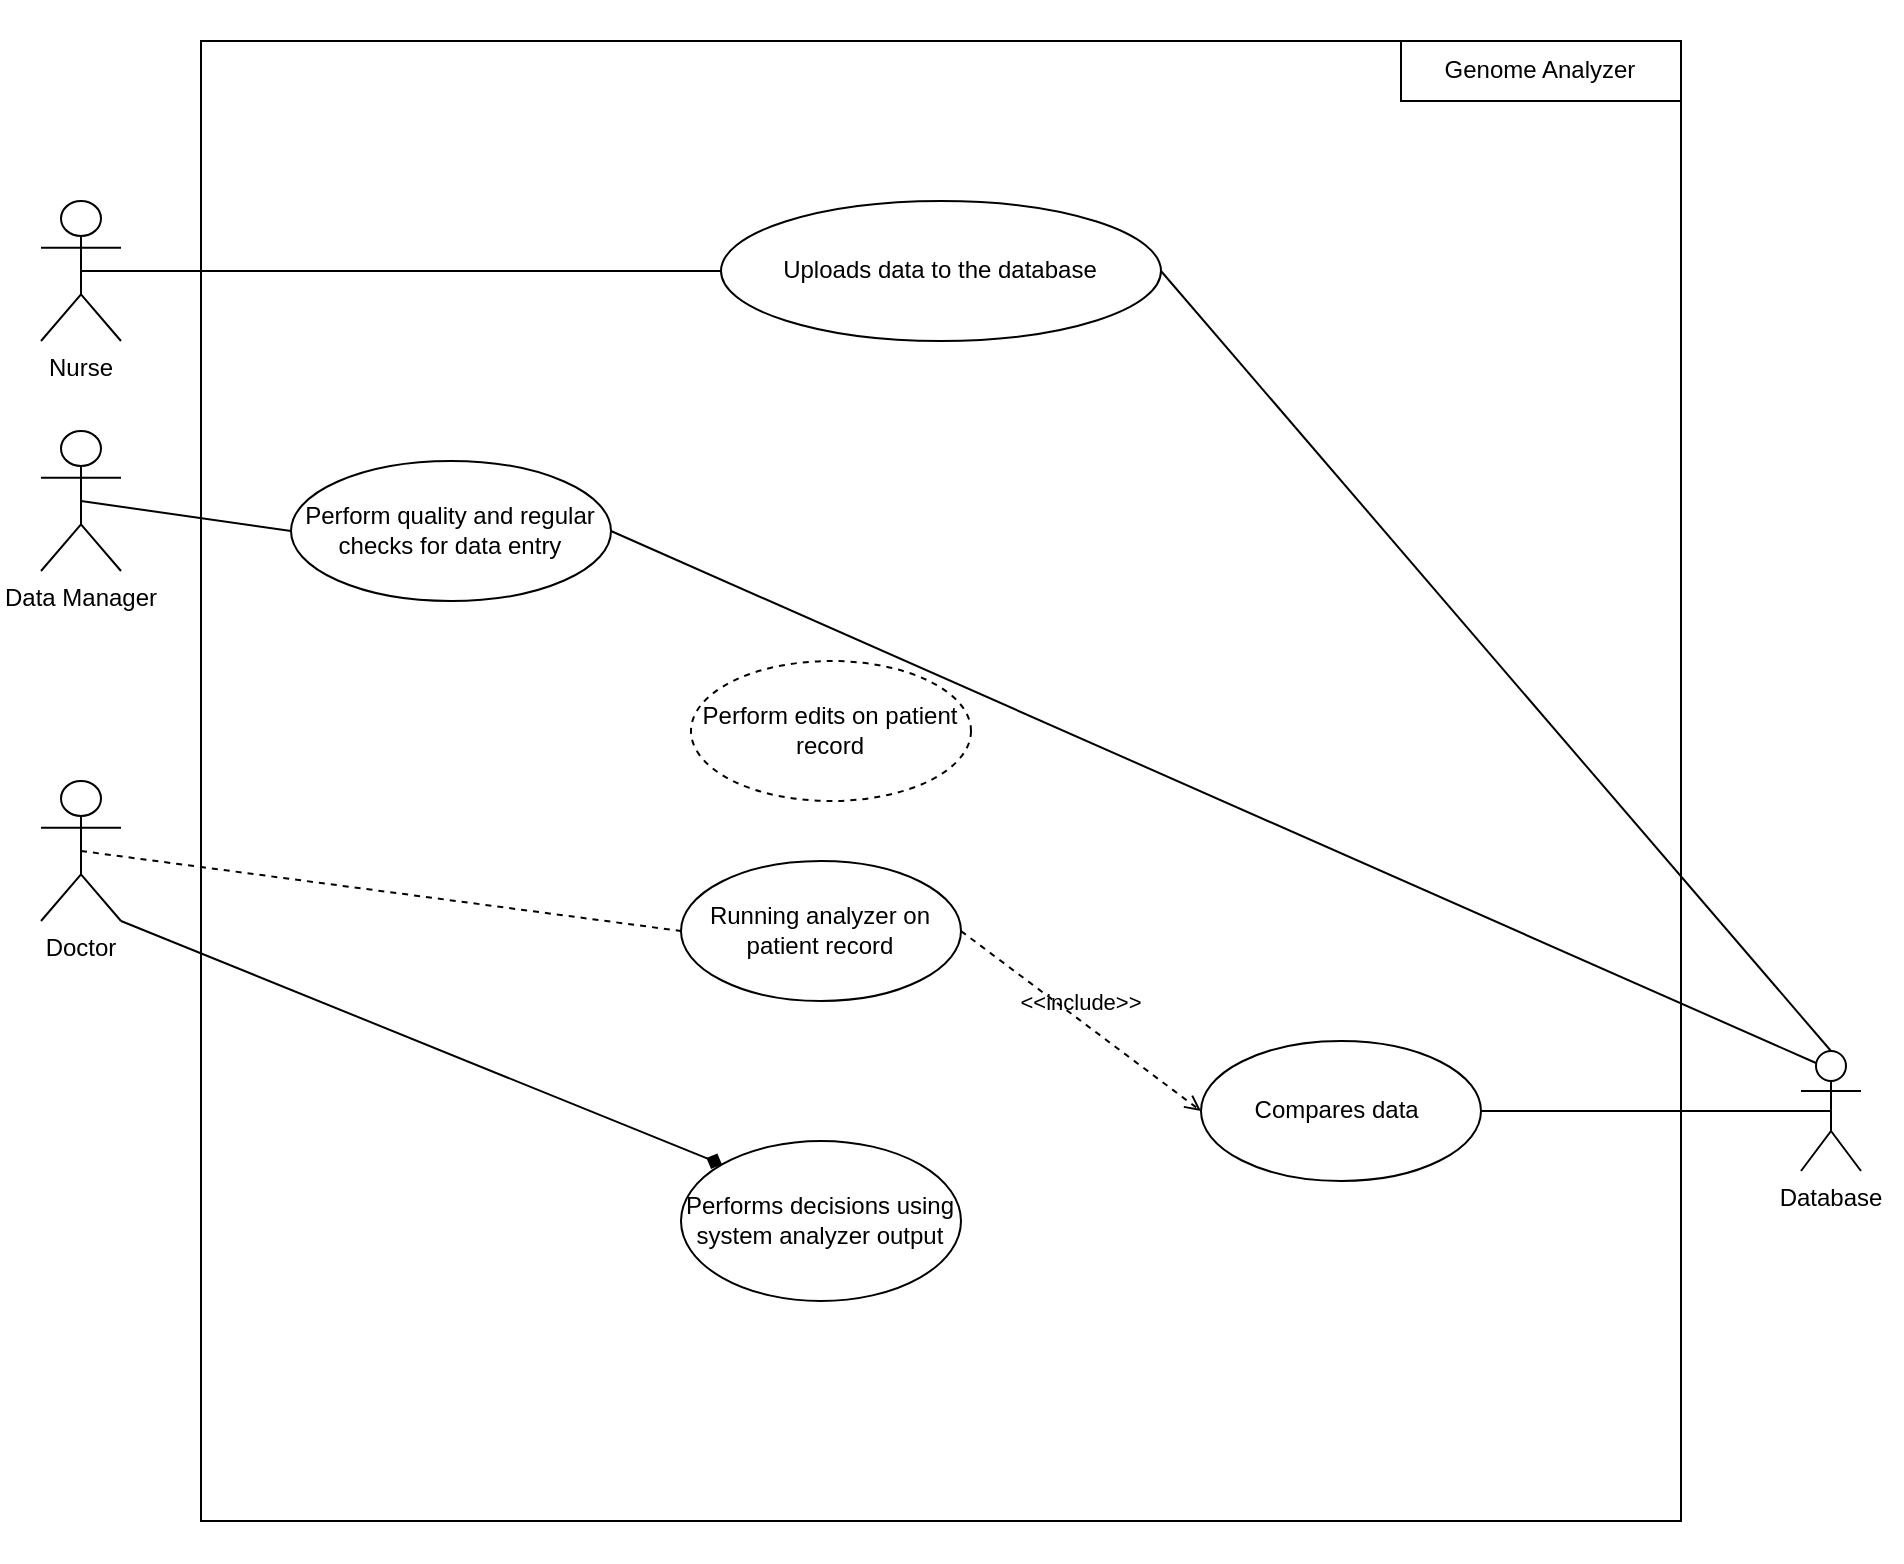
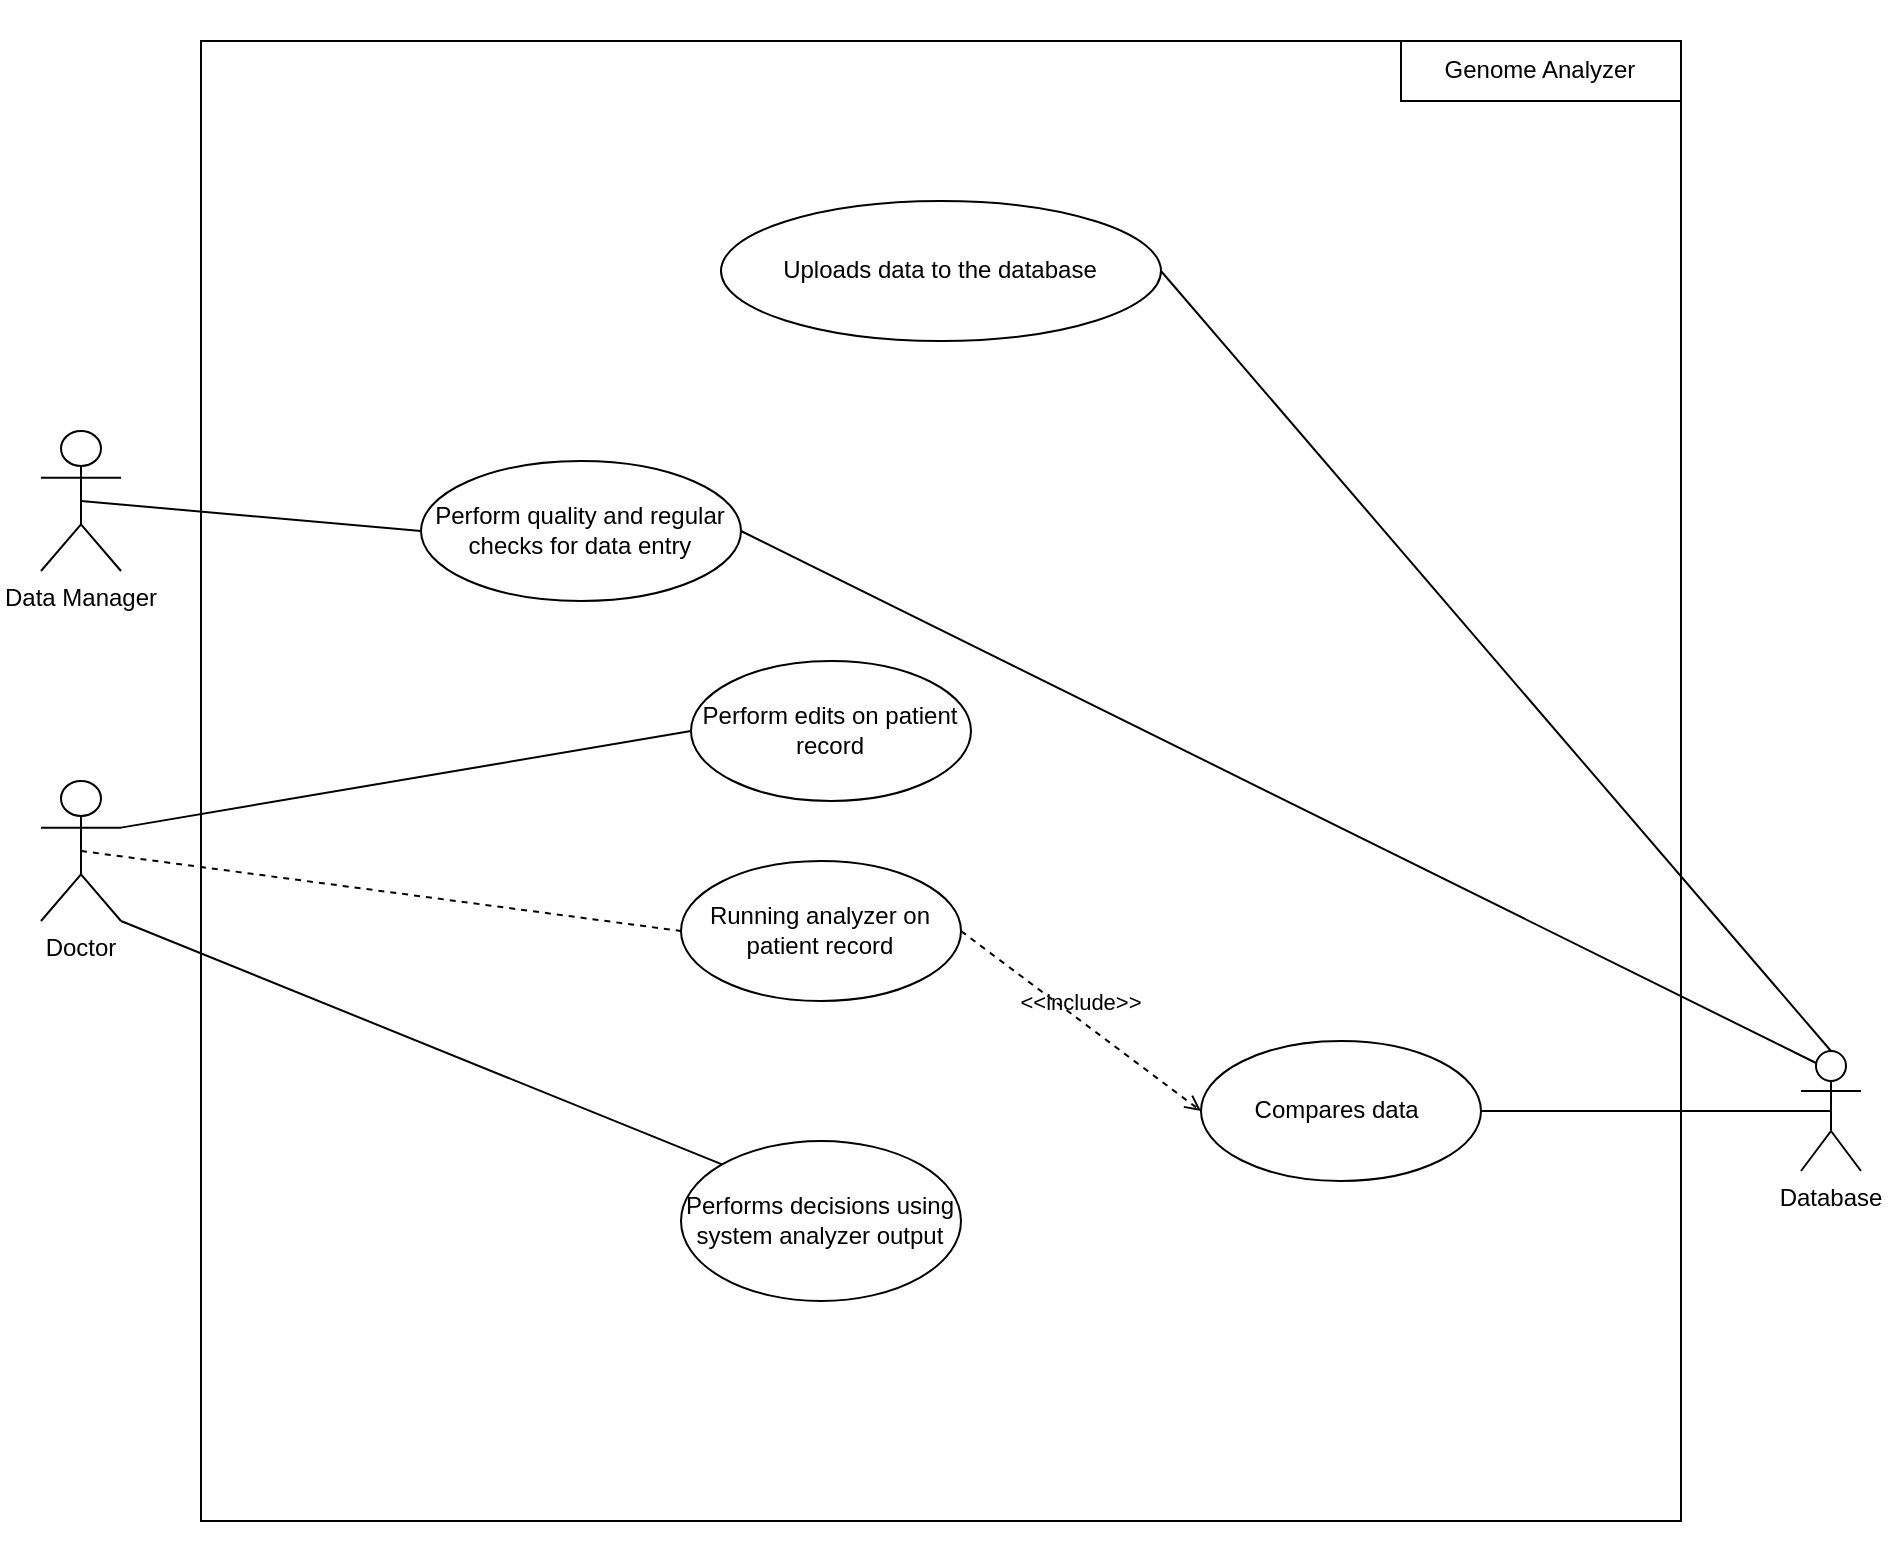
(81, 271) -> none
(412, 271) -> none
(451, 531) -> (581, 531)
(831, 731) -> (831, 731)
none -> (407, 779)
(706, 1158) -> (714, 1161)
